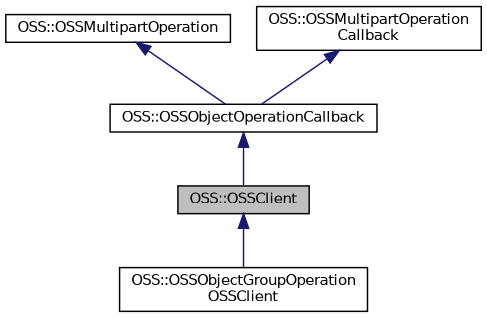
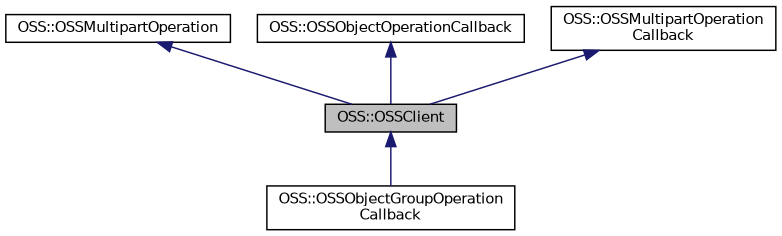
(187, 78) -> (262, 76)
(294, 82) -> (508, 80)
(244, 289) -> (391, 208)
